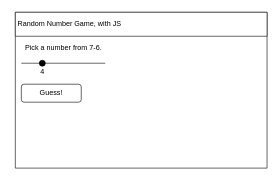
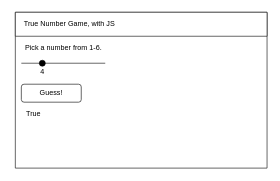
(70, 24) -> (70, 24)
(64, 48) -> (64, 48)
none -> (33, 114)
